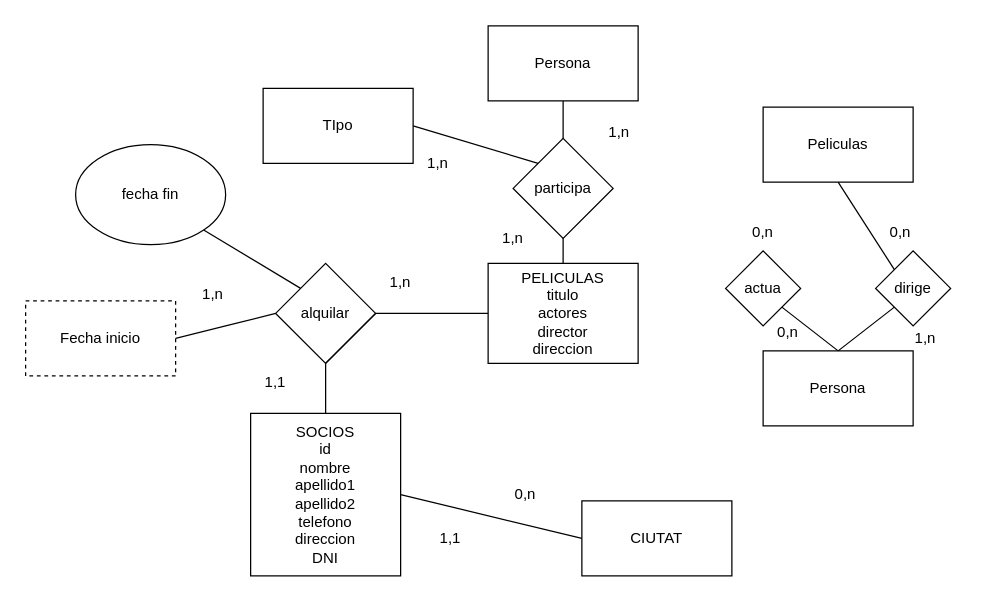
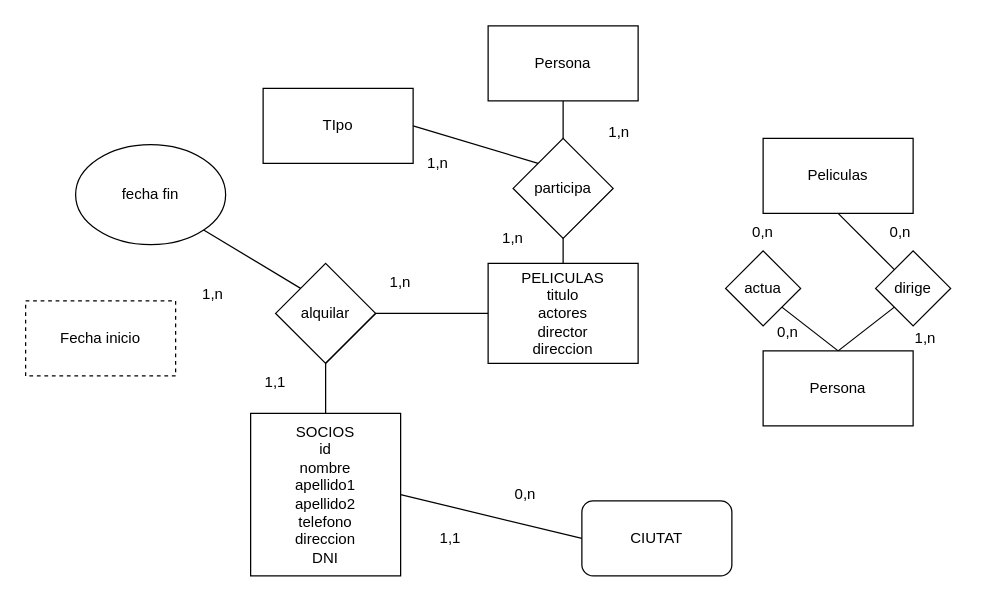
(838, 144) -> (838, 176)
(226, 326) -> none
(657, 538) -> (657, 538)
